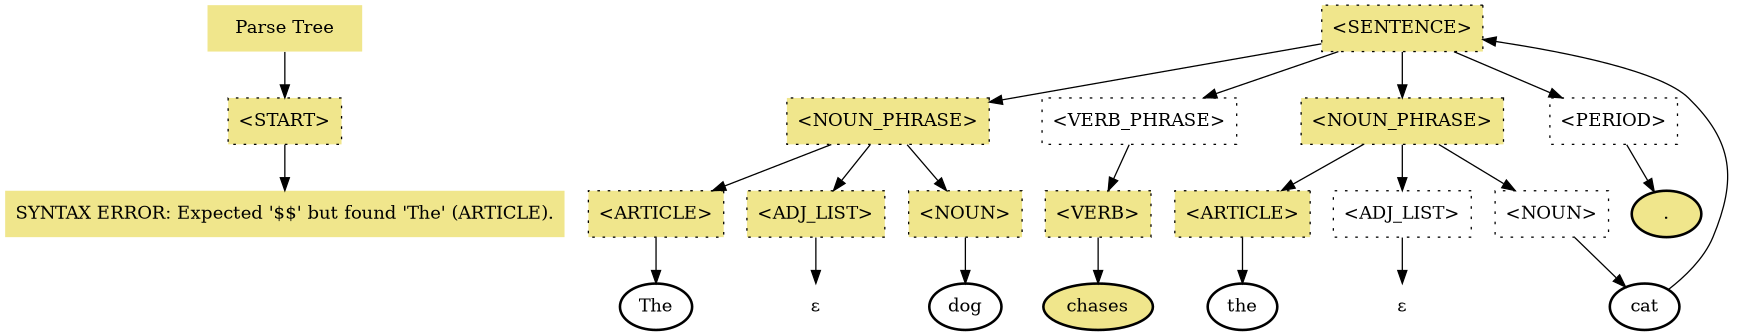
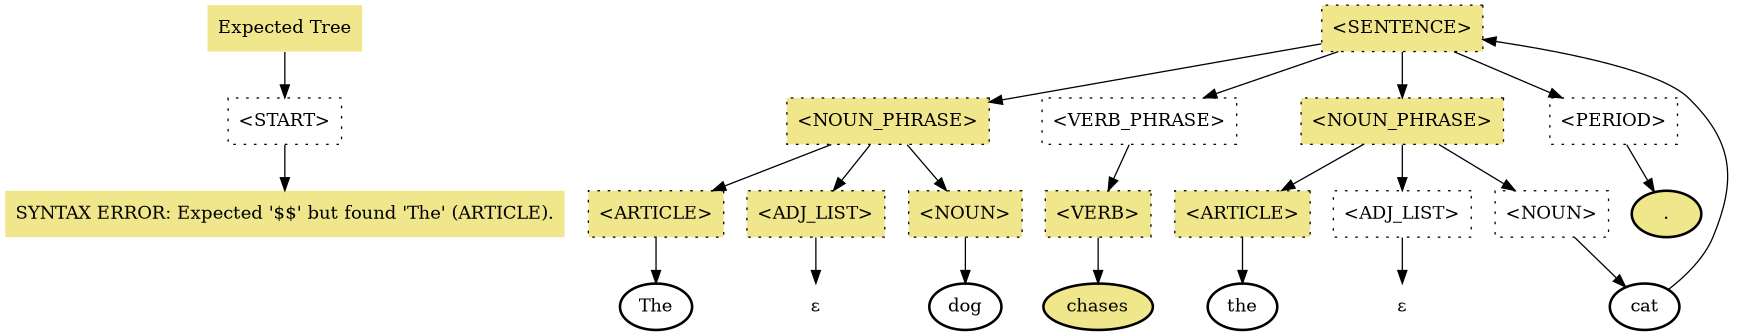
(285, 28) -> (285, 28)
(285, 121) -> (285, 121)
